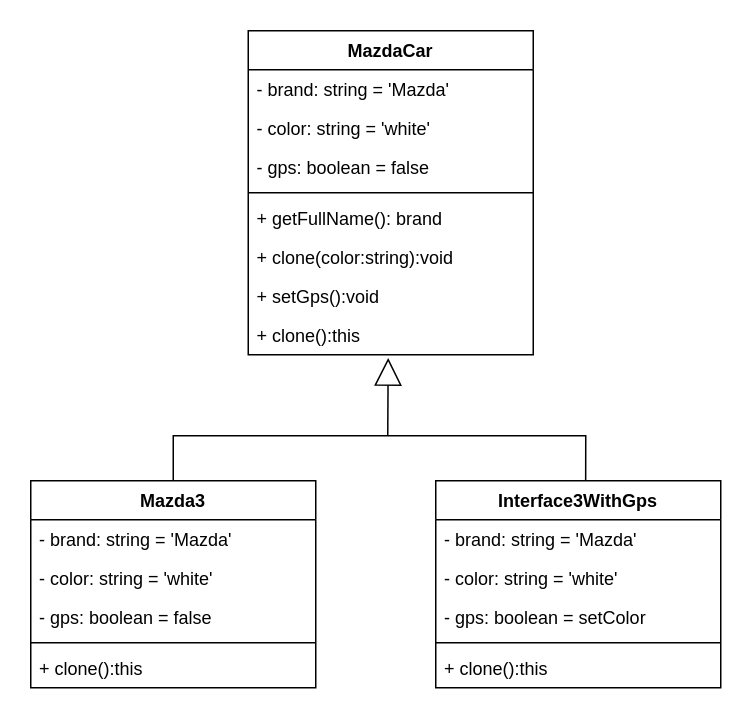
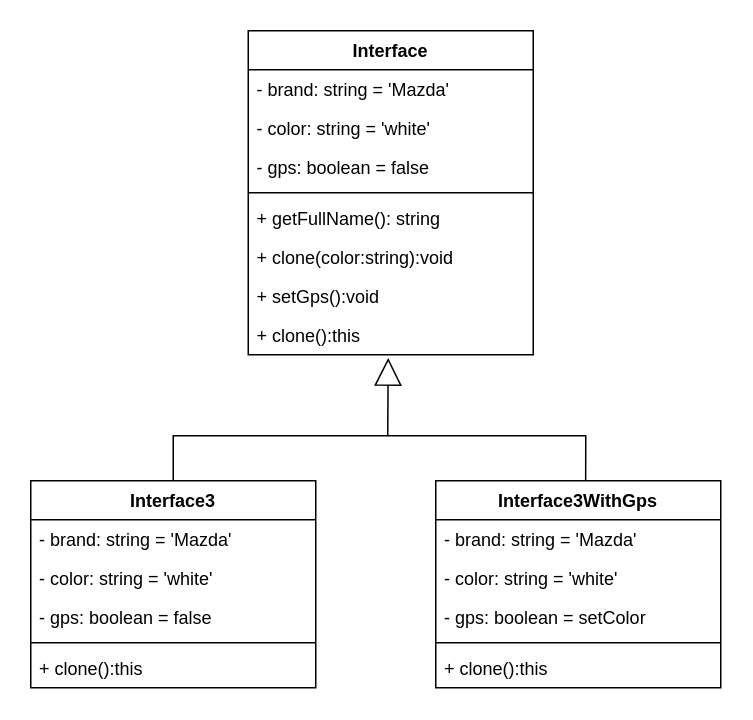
(390, 51) -> (390, 51)
(356, 219) -> (358, 219)
(173, 501) -> (173, 501)
